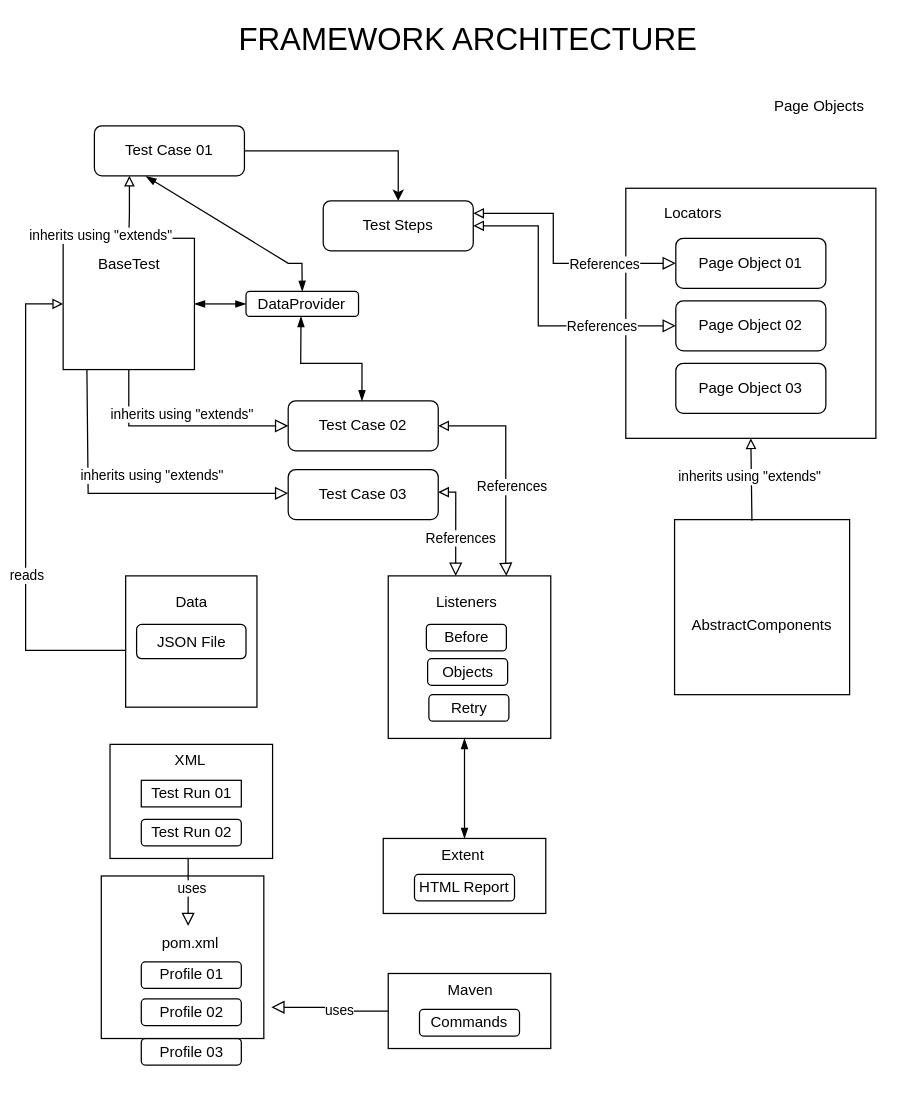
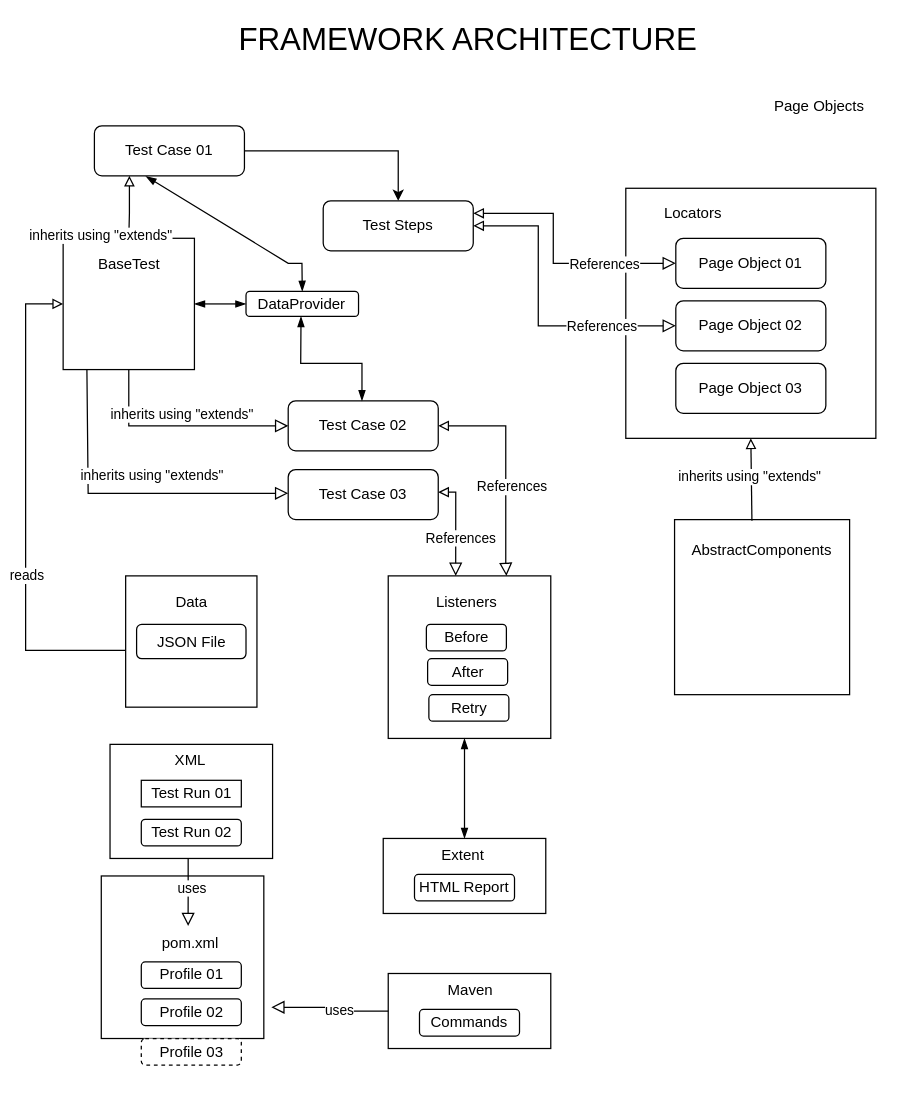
(762, 626) -> (762, 551)
(468, 672) -> (468, 672)
(191, 1051) -> (191, 1051)
